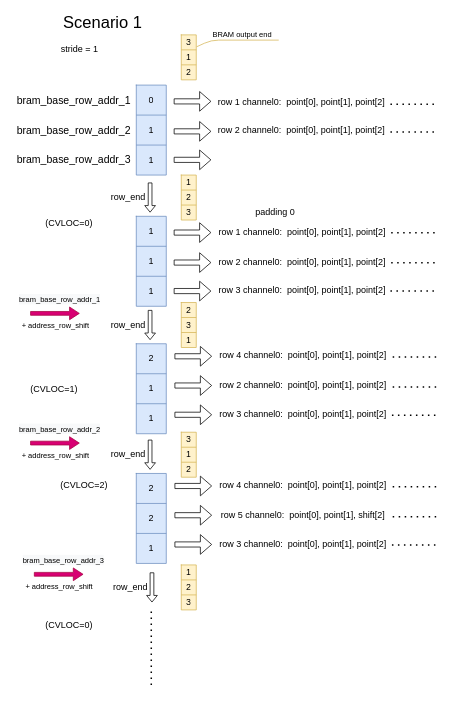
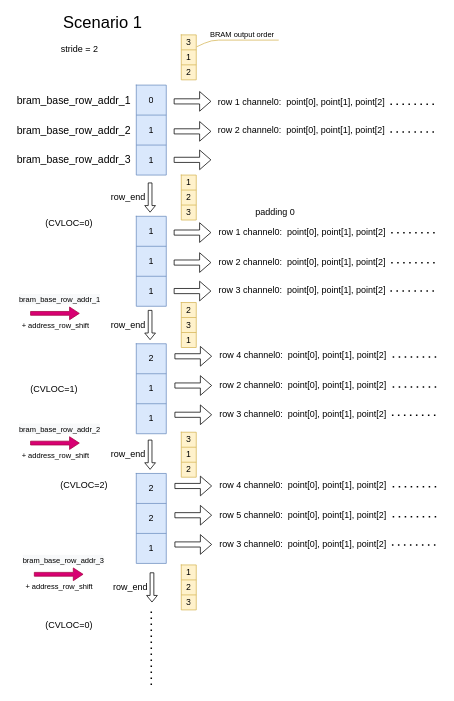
(242, 34) -> (242, 34)
(80, 49) -> (80, 49)
(303, 516) -> (303, 516)
